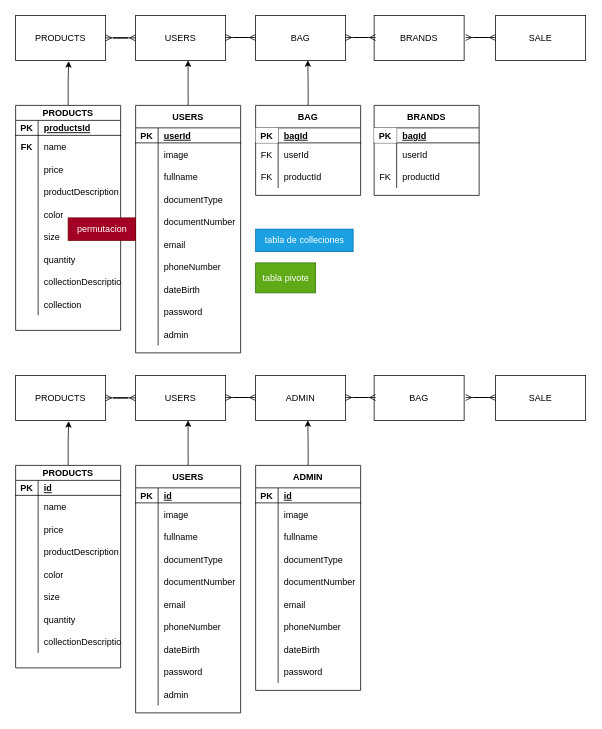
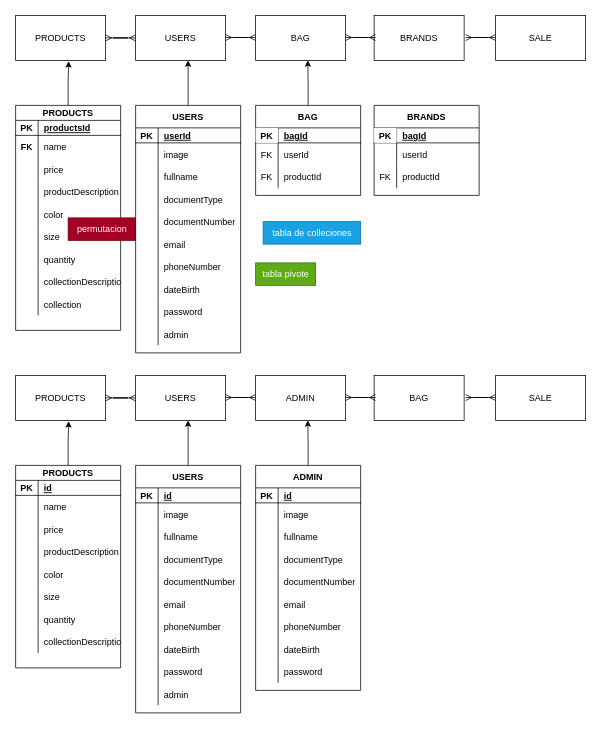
(304, 240) -> (312, 233)
(285, 278) -> (285, 274)
